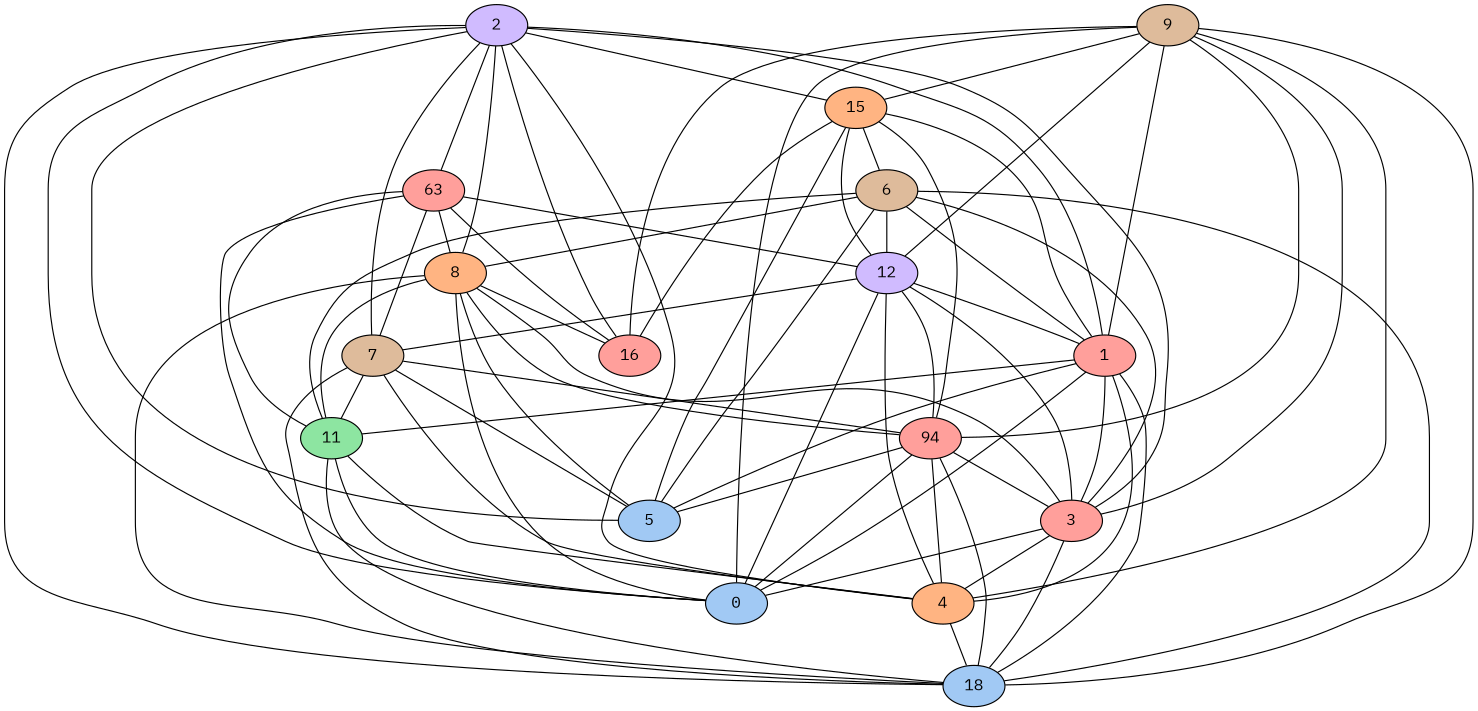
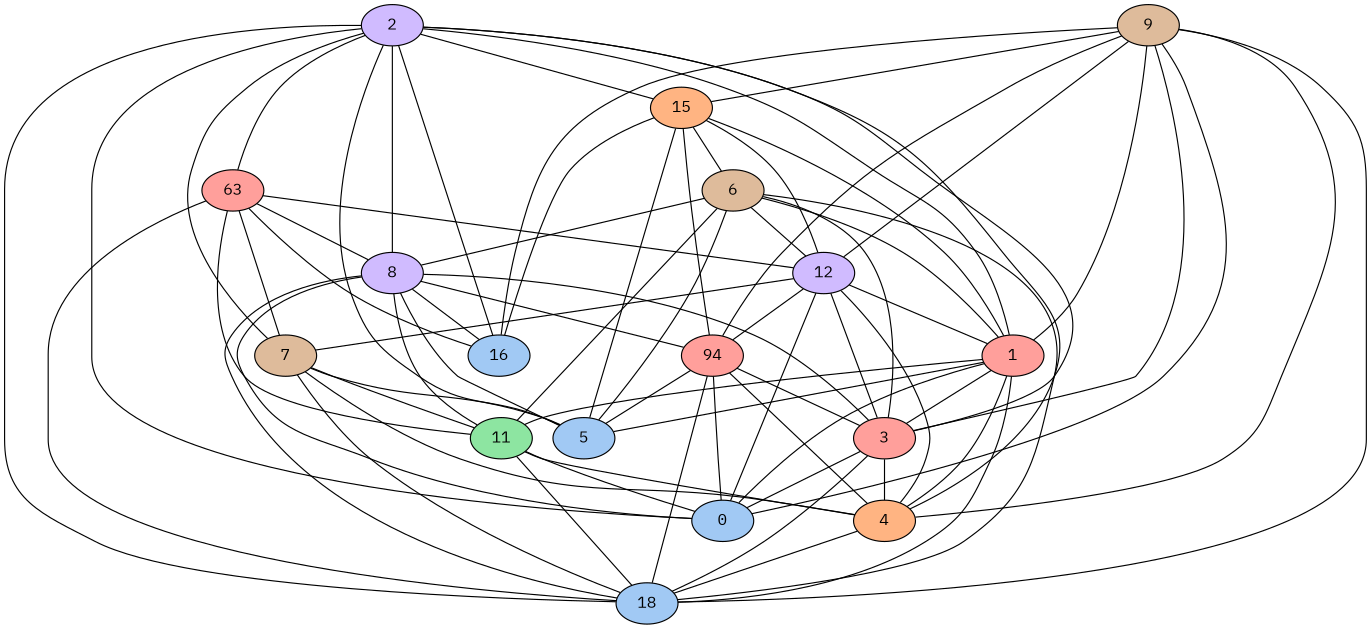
(455, 273) -> (392, 273)
(630, 356) -> (499, 356)
(751, 411) -> none
(285, 494) -> (158, 527)
